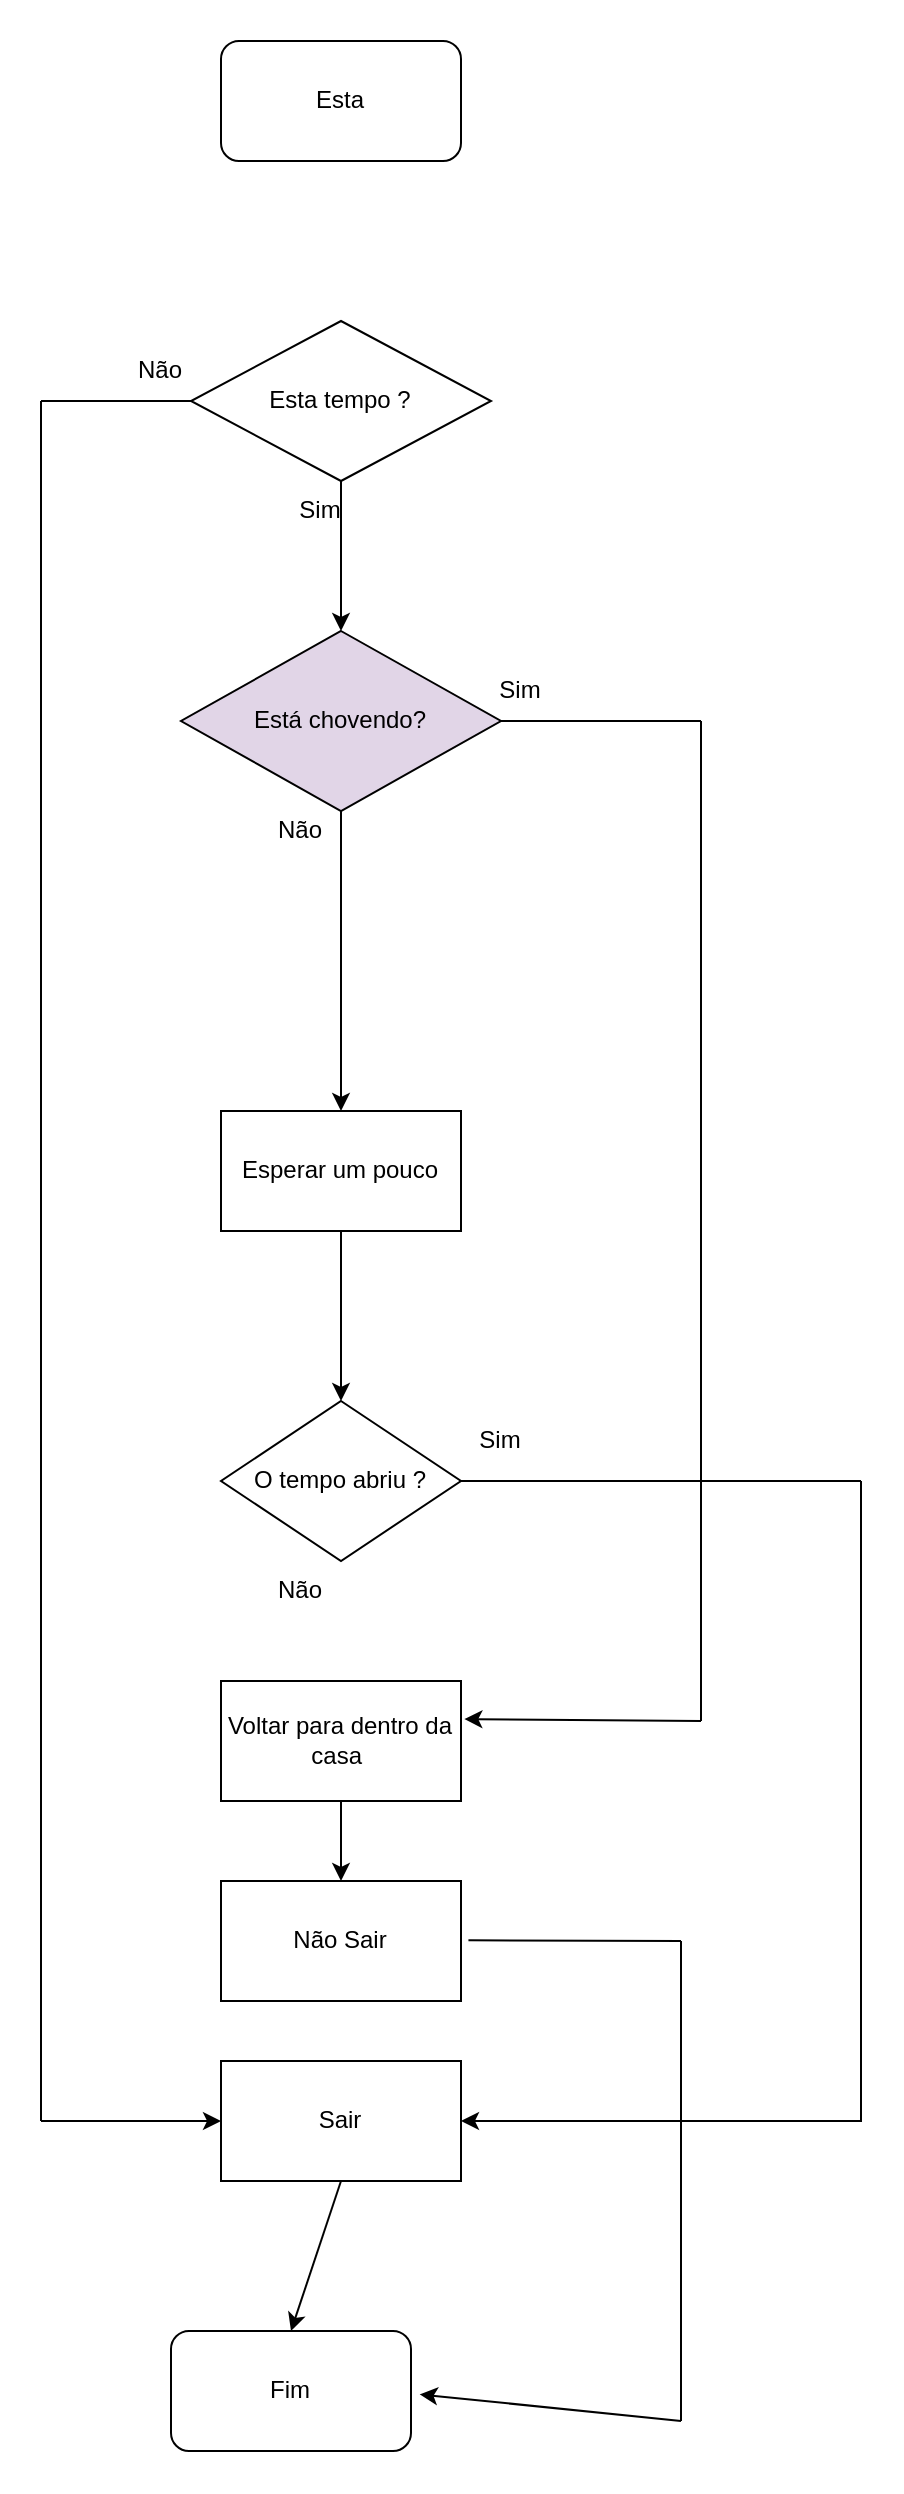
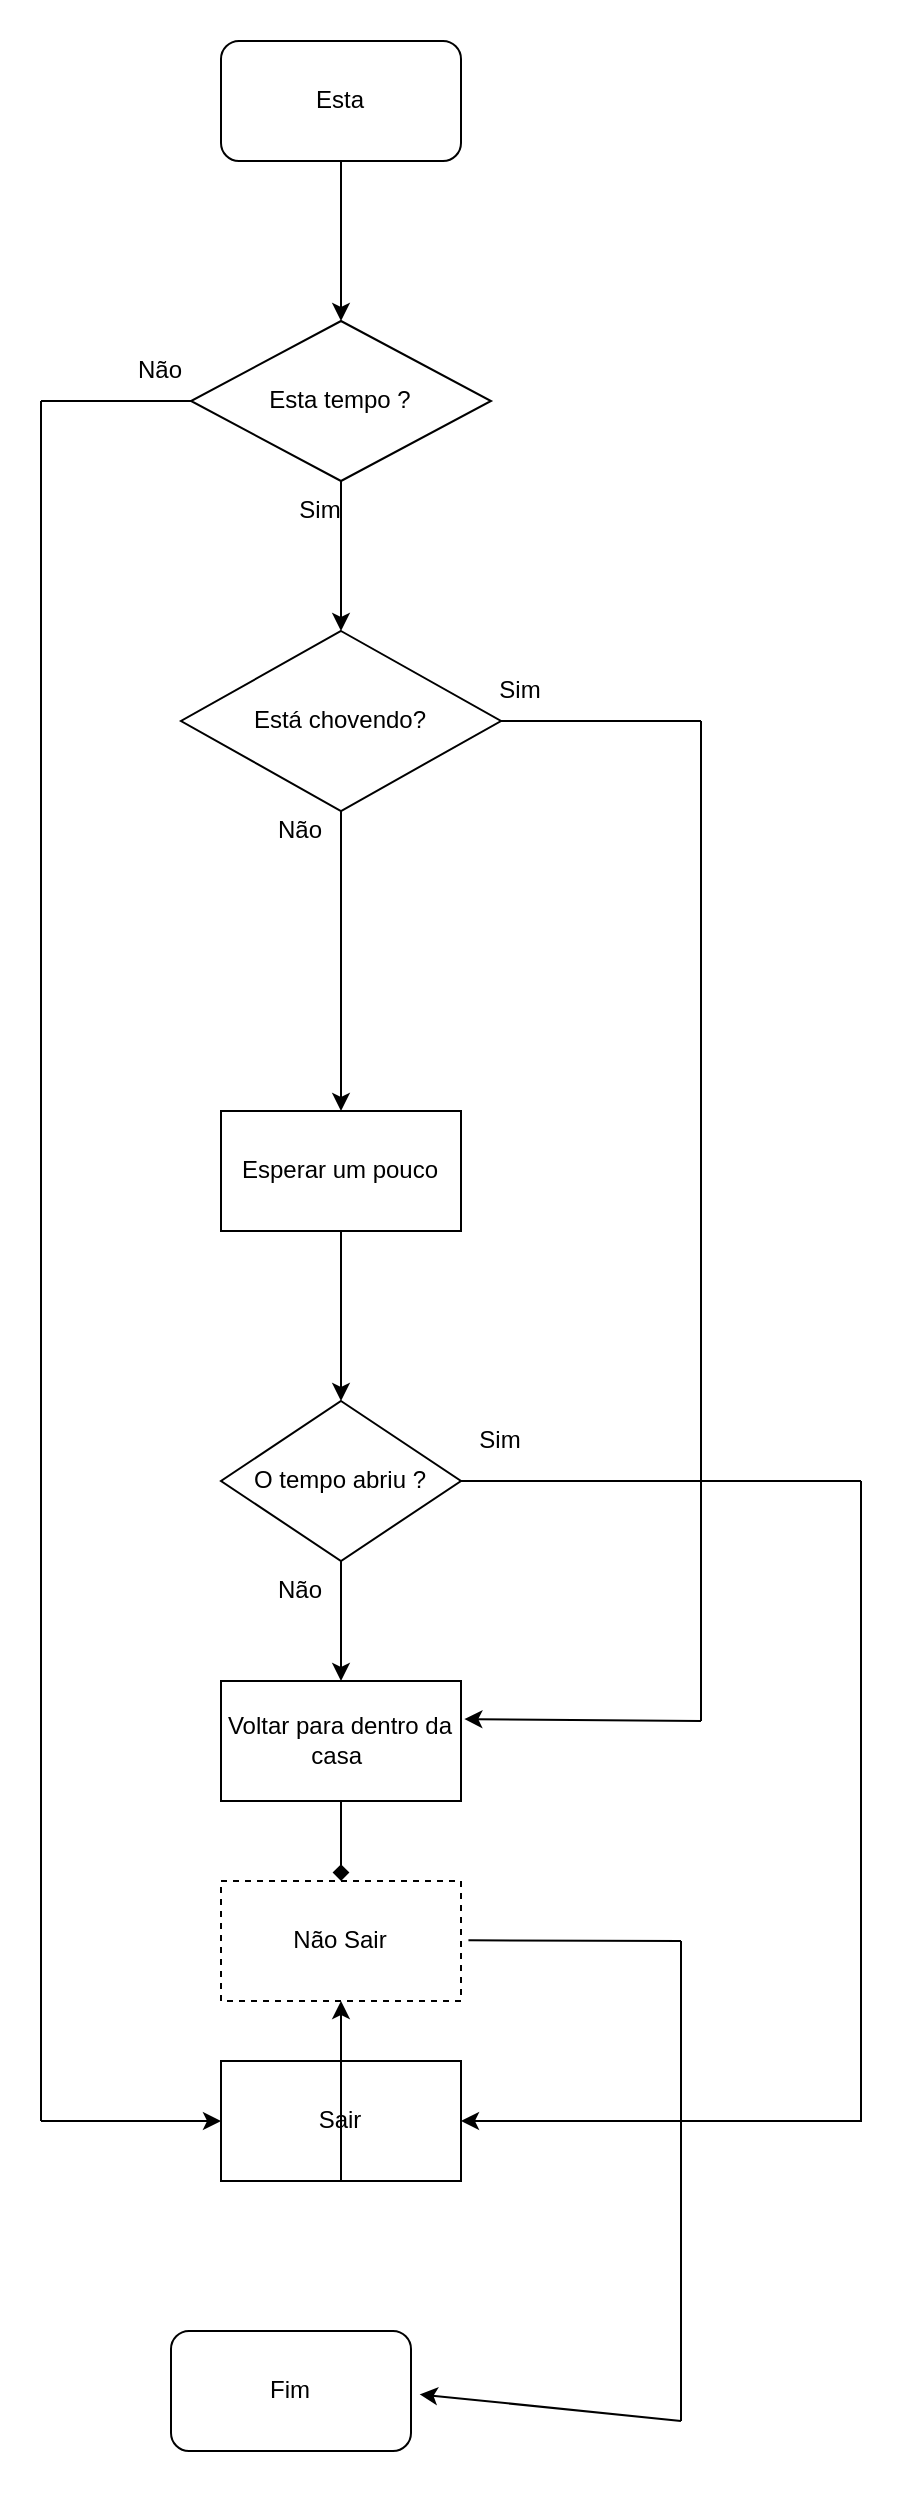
none -> (341, 234)
(341, 721) -> (341, 721)
none -> (341, 1614)
(341, 1866) -> (341, 1865)
(341, 1941) -> (341, 1941)
(318, 2249) -> (341, 2098)
